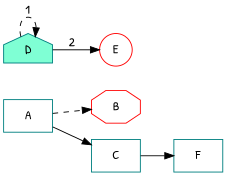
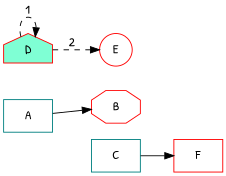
(28, 50) -> (28, 50)
(71, 50) -> (71, 50)
(67, 112) -> (67, 112)
(68, 134) -> none
(198, 156) -> (198, 156)
